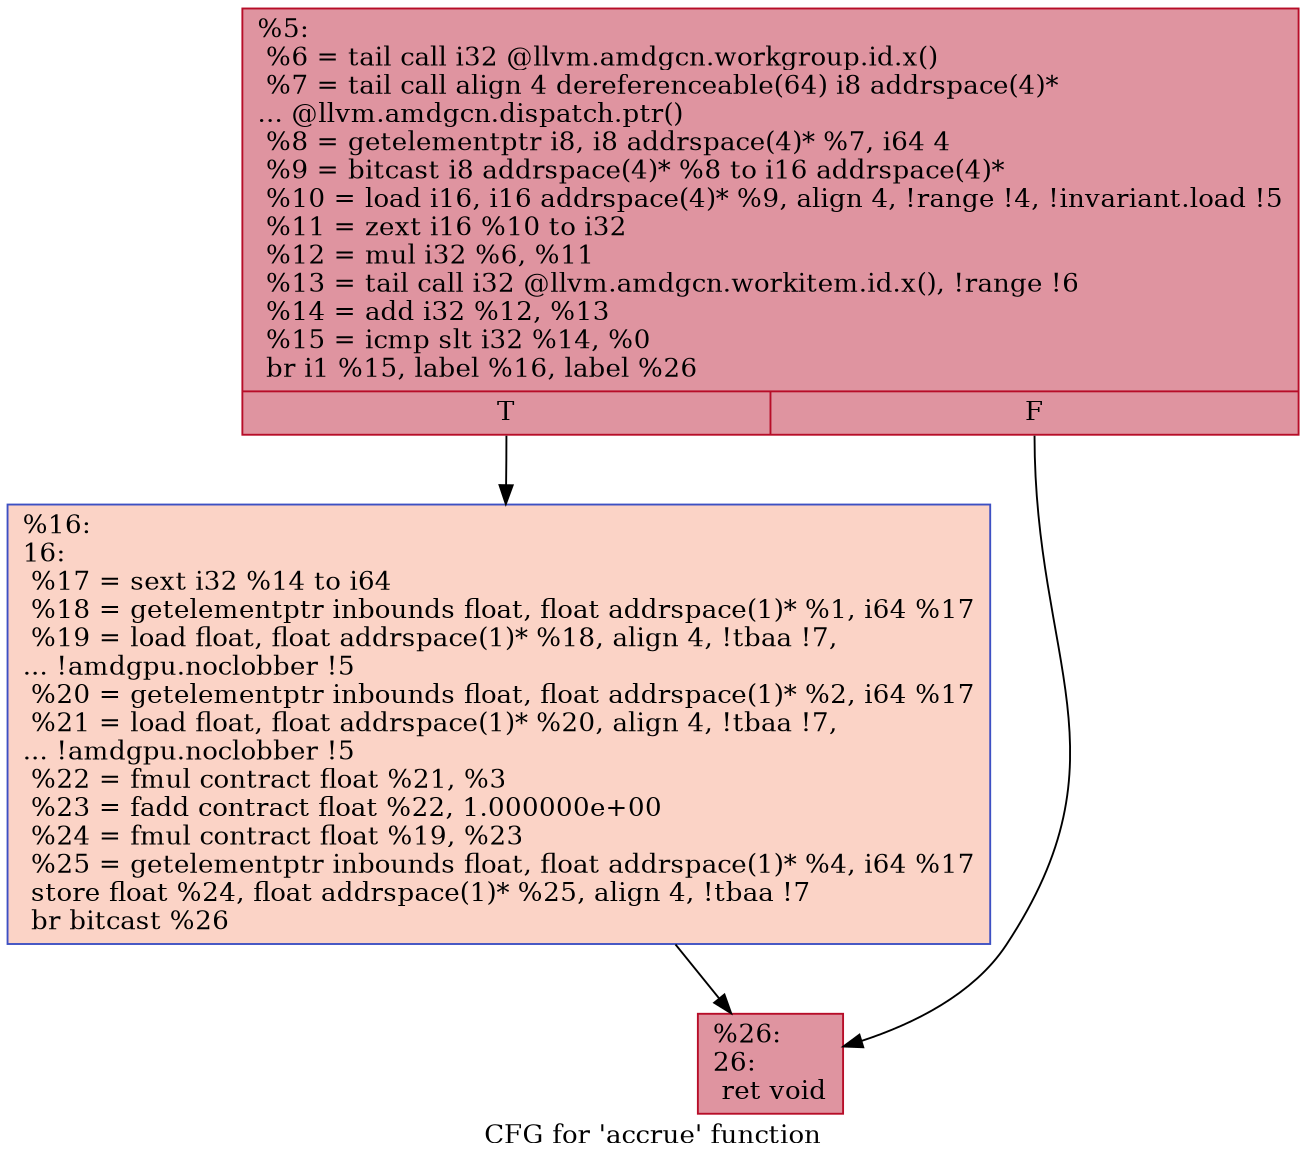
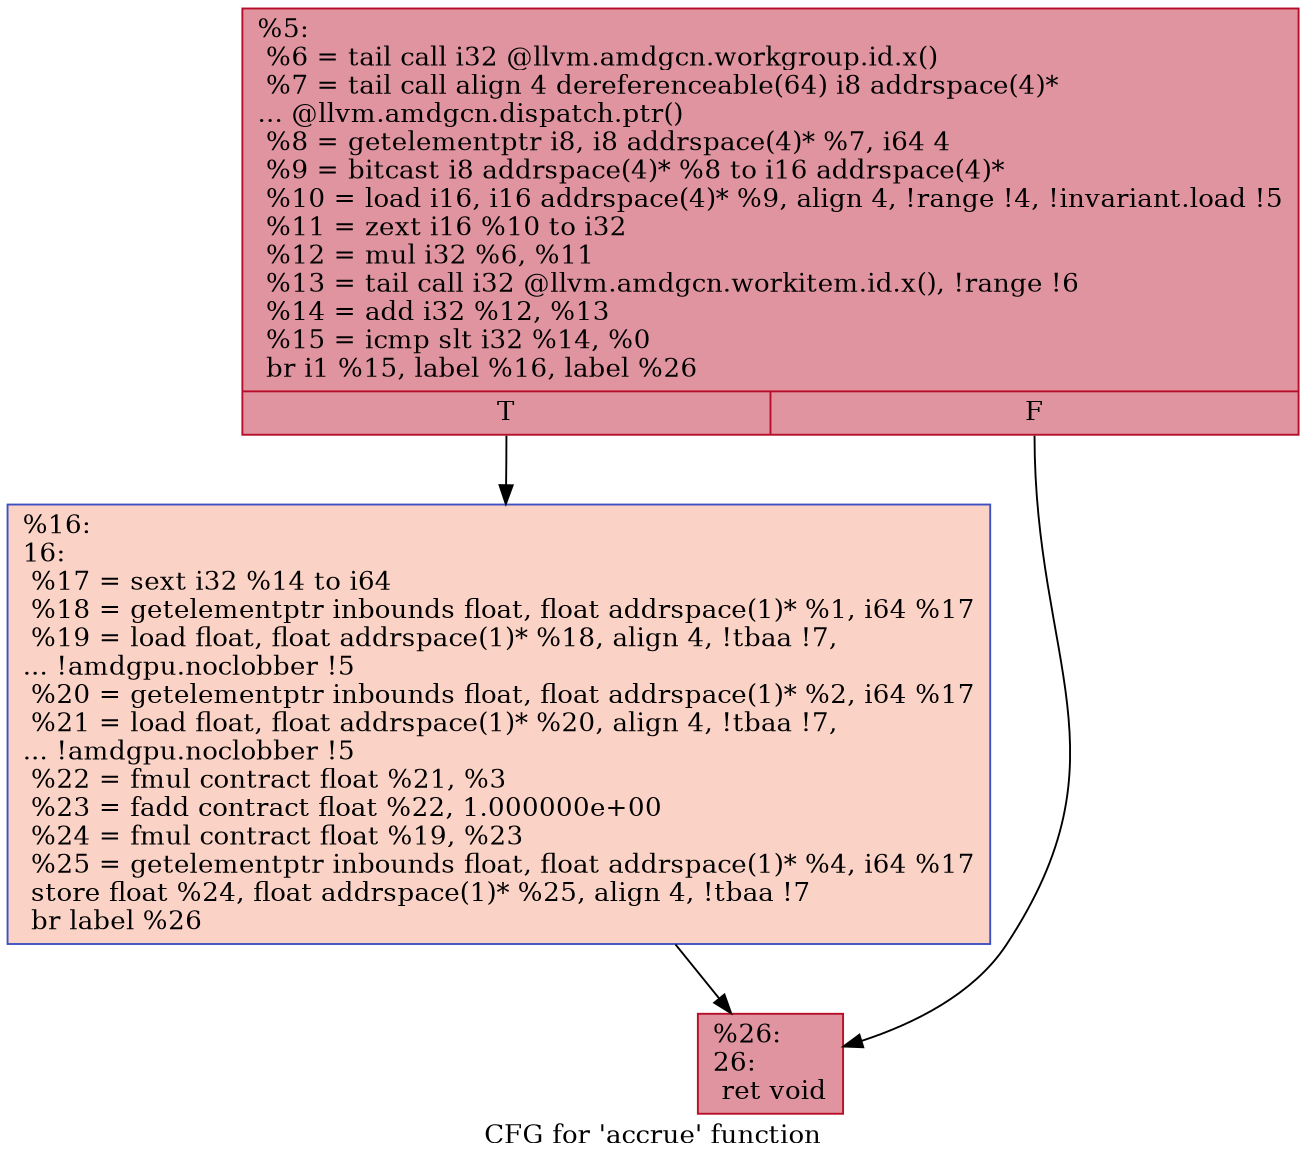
(126, 921) -> (113, 921)
